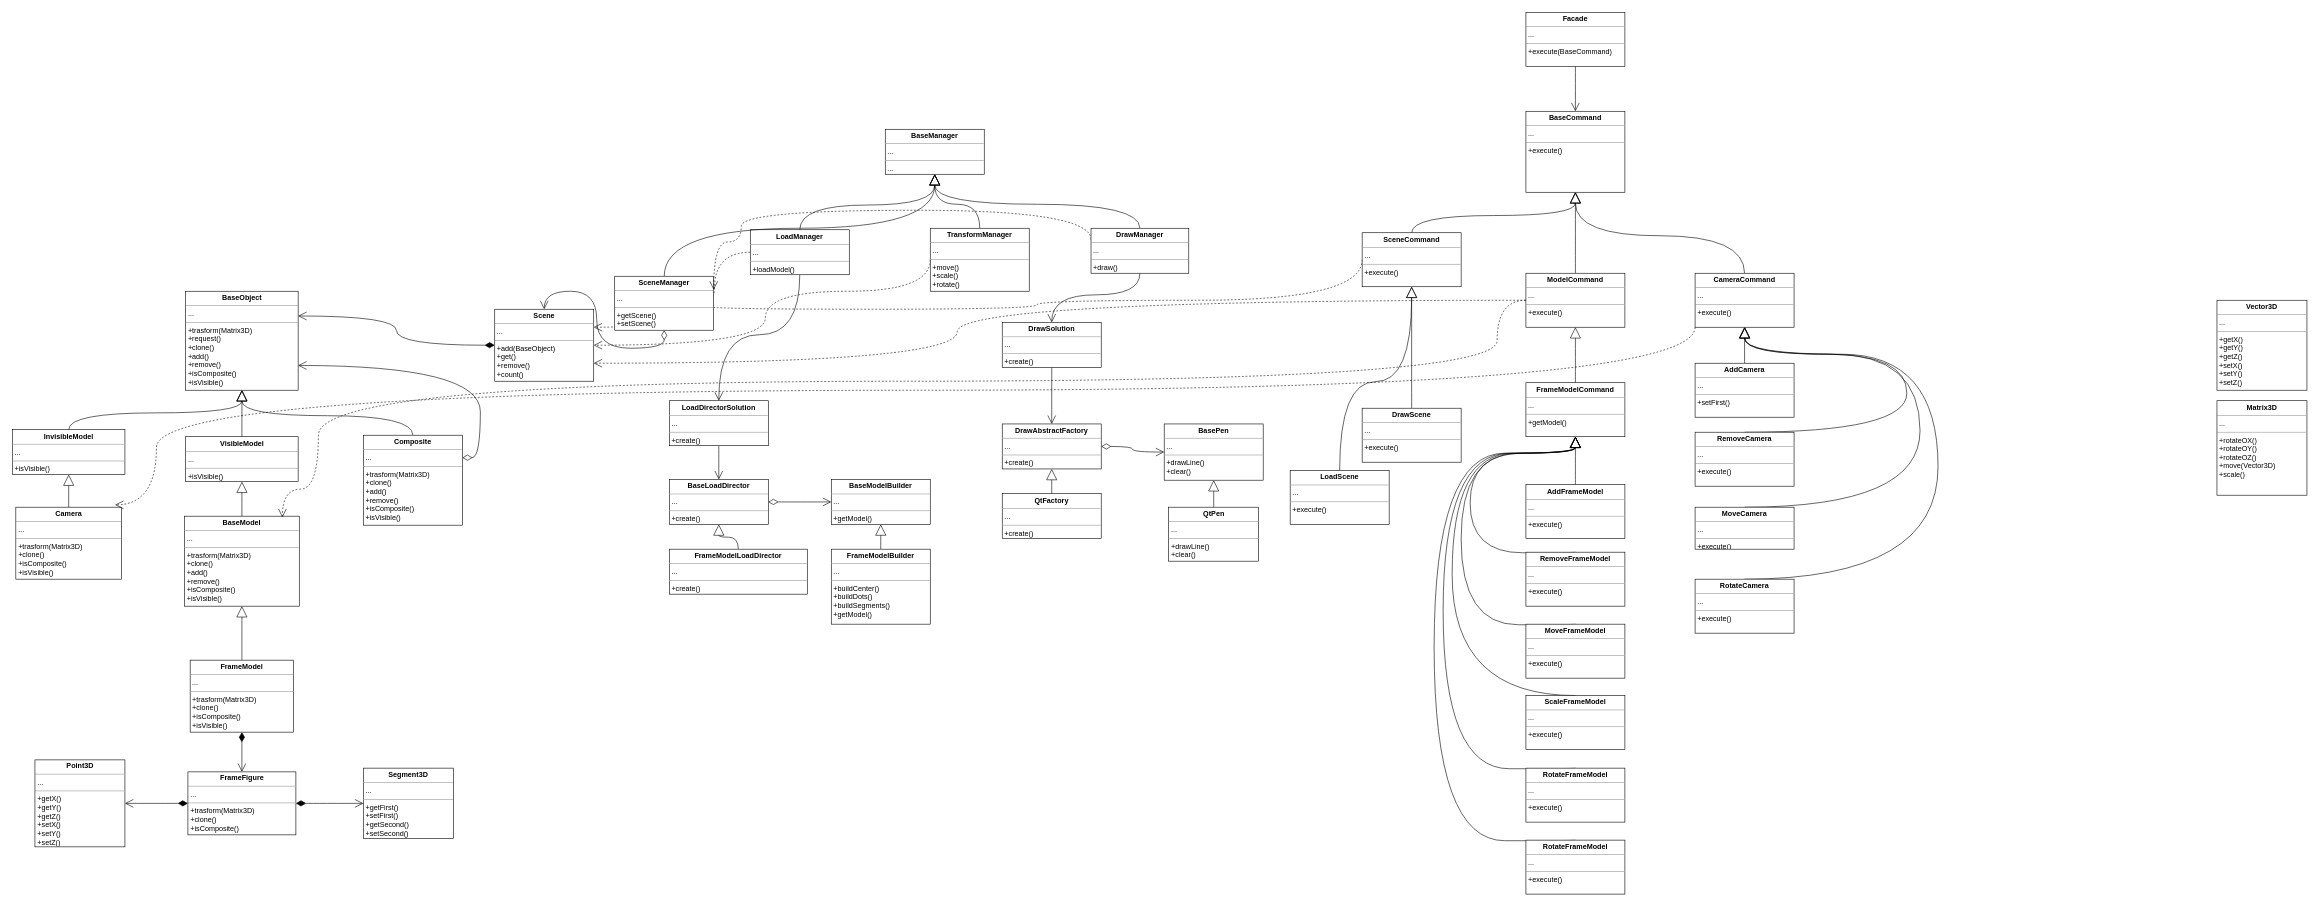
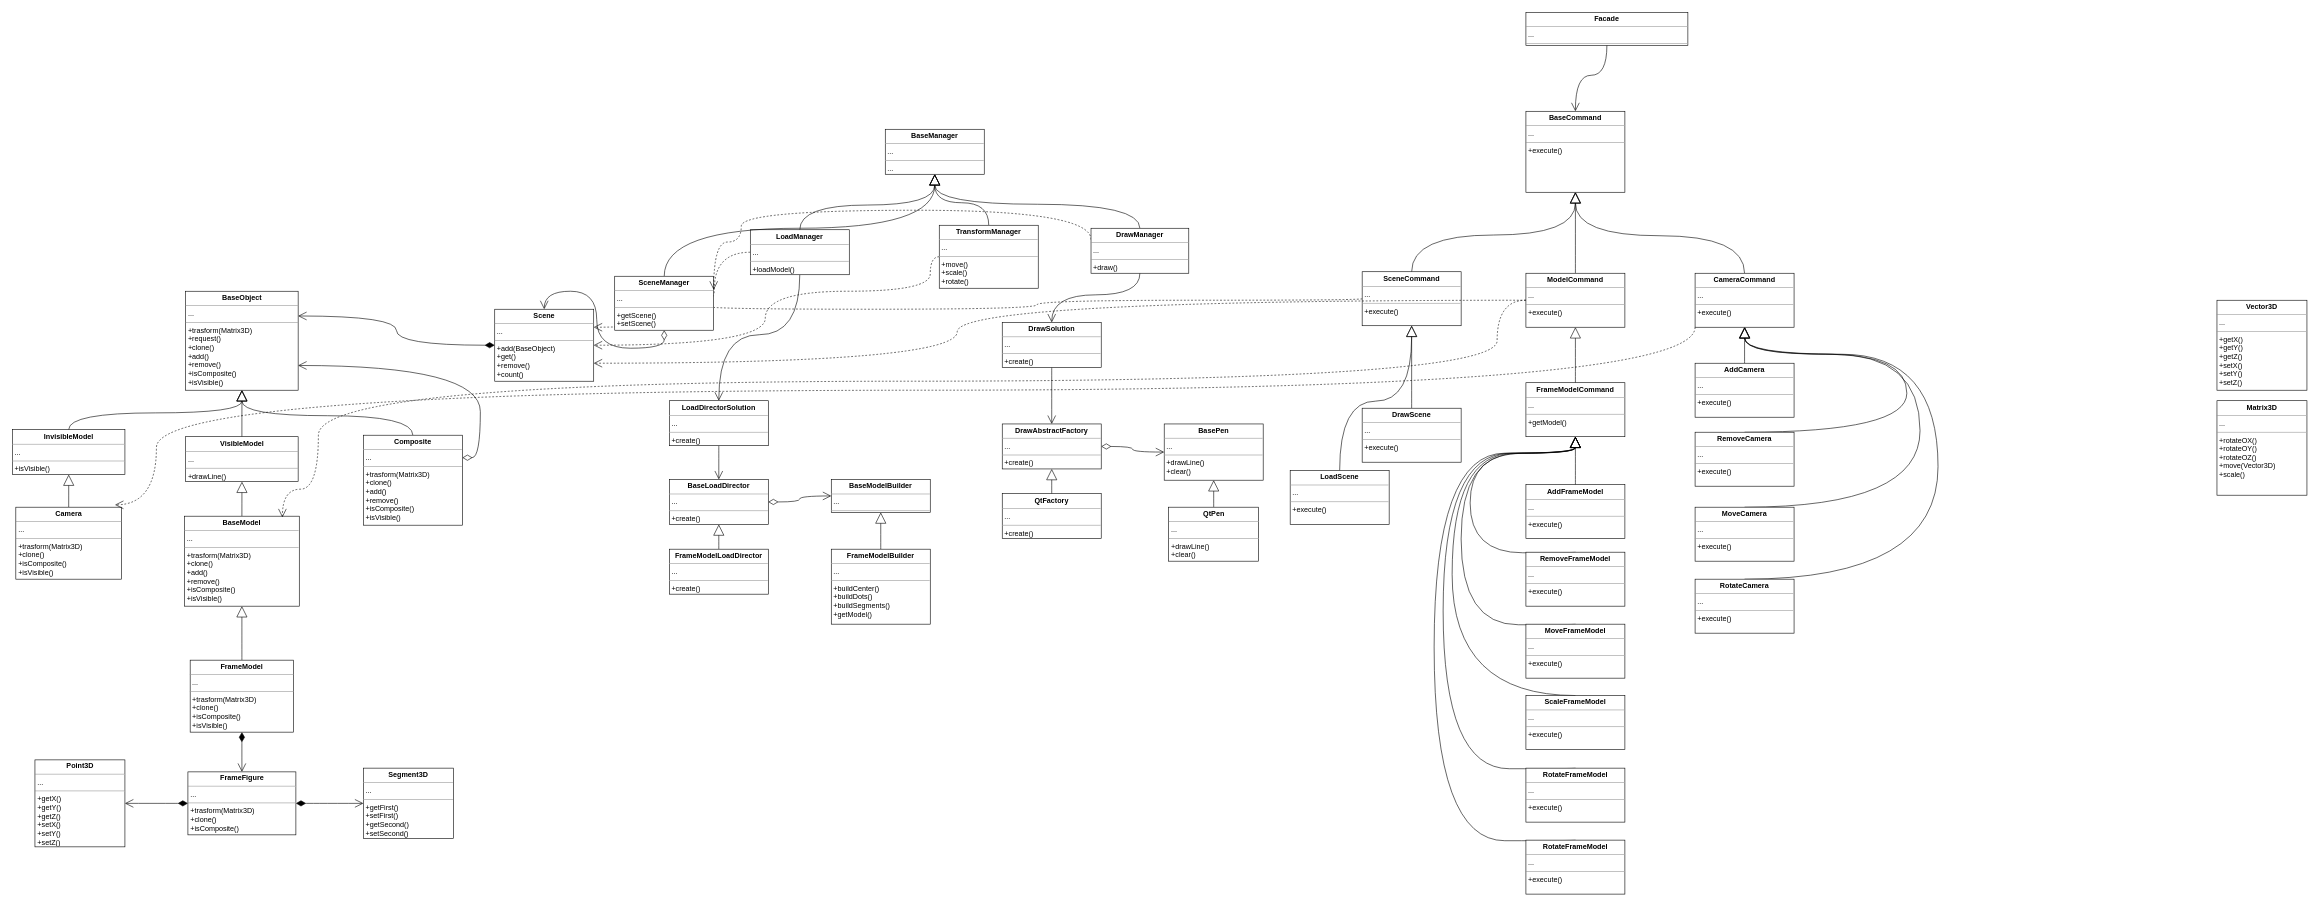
(1576, 39) -> (1607, 29)
(980, 260) -> (989, 257)
(1412, 260) -> (1412, 299)
(1717, 376) -> (1715, 376)
(206, 450) -> (207, 450)
(881, 502) -> (881, 496)
(1745, 528) -> (1745, 534)
(738, 572) -> (719, 572)
